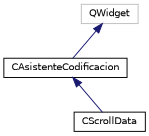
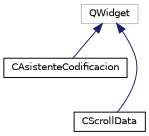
(91, 99) -> (137, 73)
